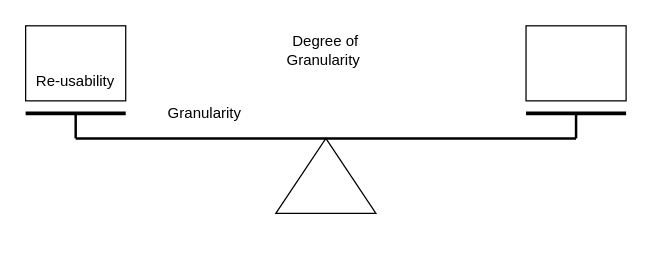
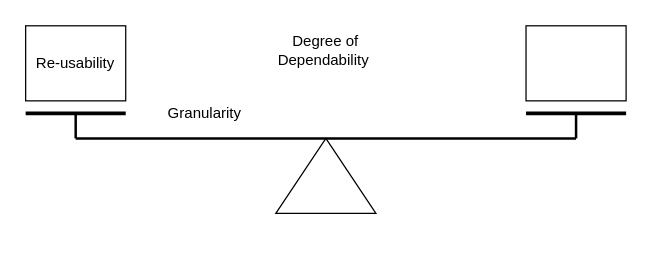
(326, 51) -> (326, 51)
(76, 82) -> (76, 63)
